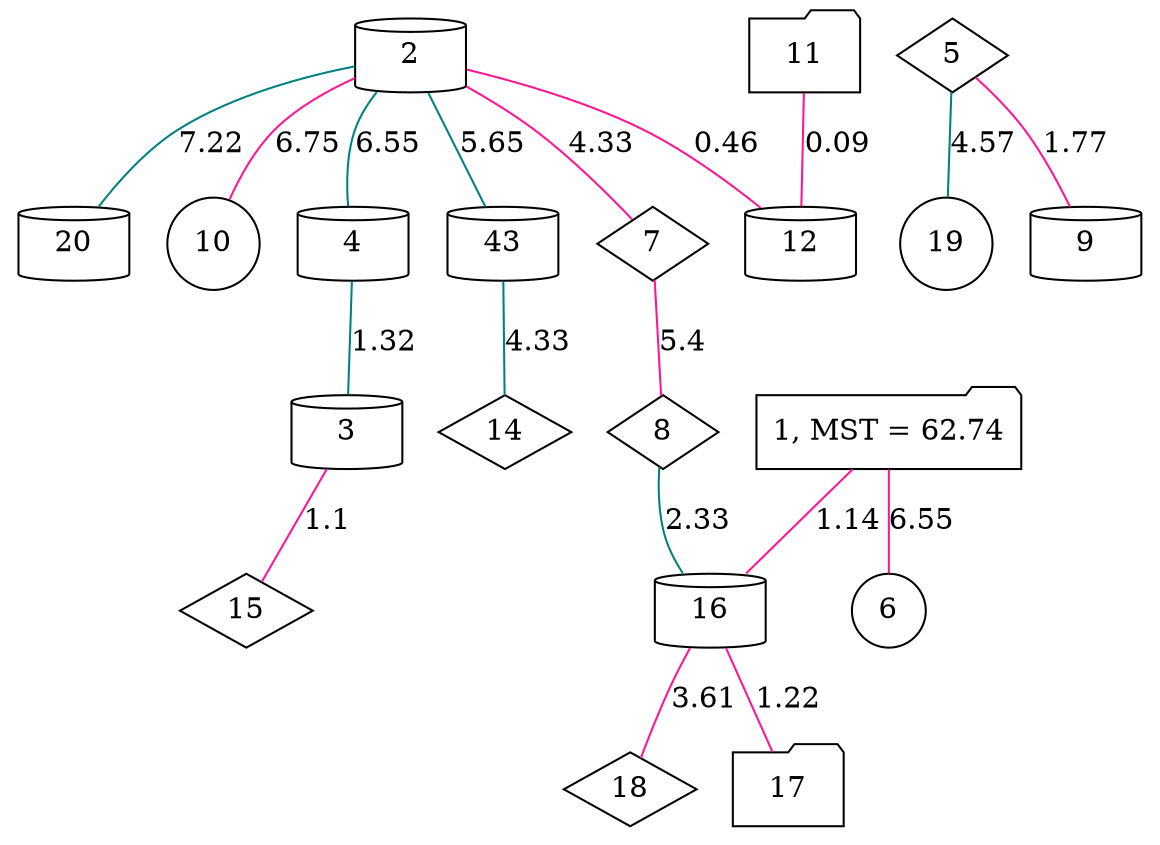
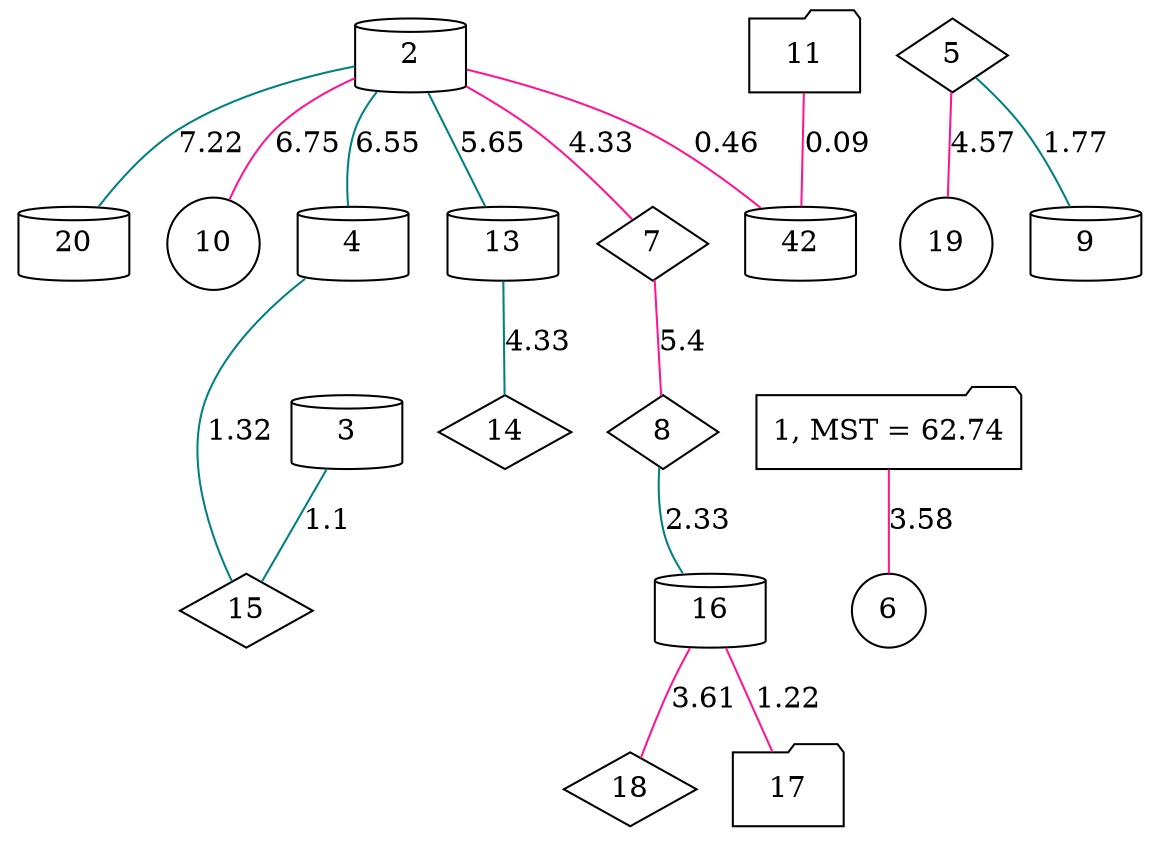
(1030, 137) -> (1030, 137)
(950, 144) -> (950, 144)
(503, 244) -> (503, 244)
(801, 244) -> (801, 244)
(350, 338) -> (202, 414)
(799, 521) -> none
(922, 521) -> (922, 521)
(294, 526) -> (294, 526)
